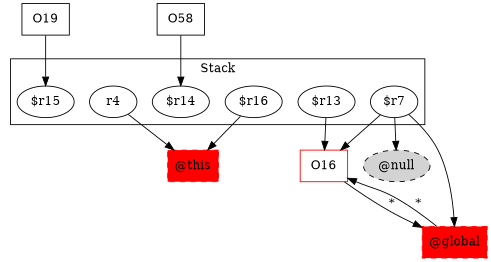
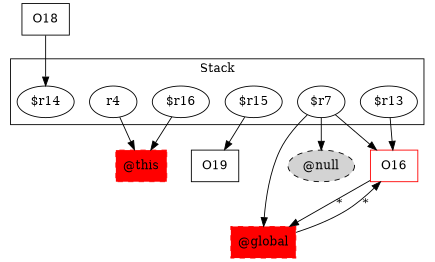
(181, 19) -> (46, 19)
(46, 53) -> (237, 130)
